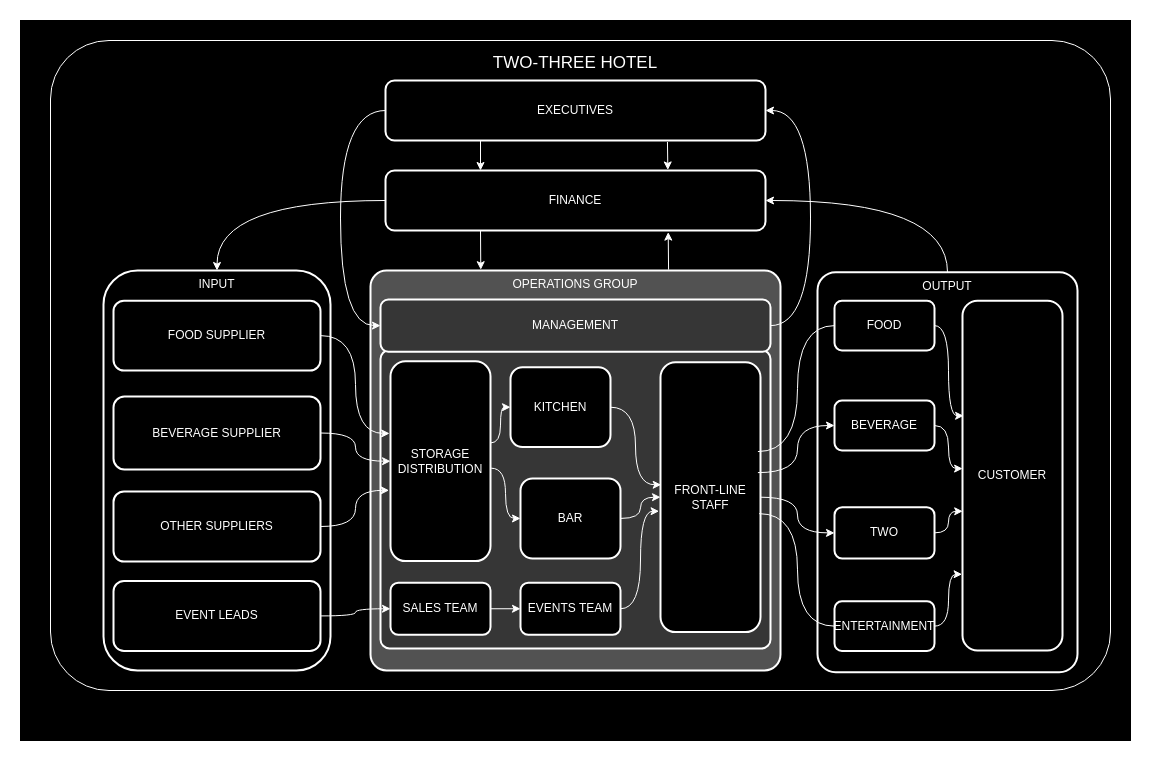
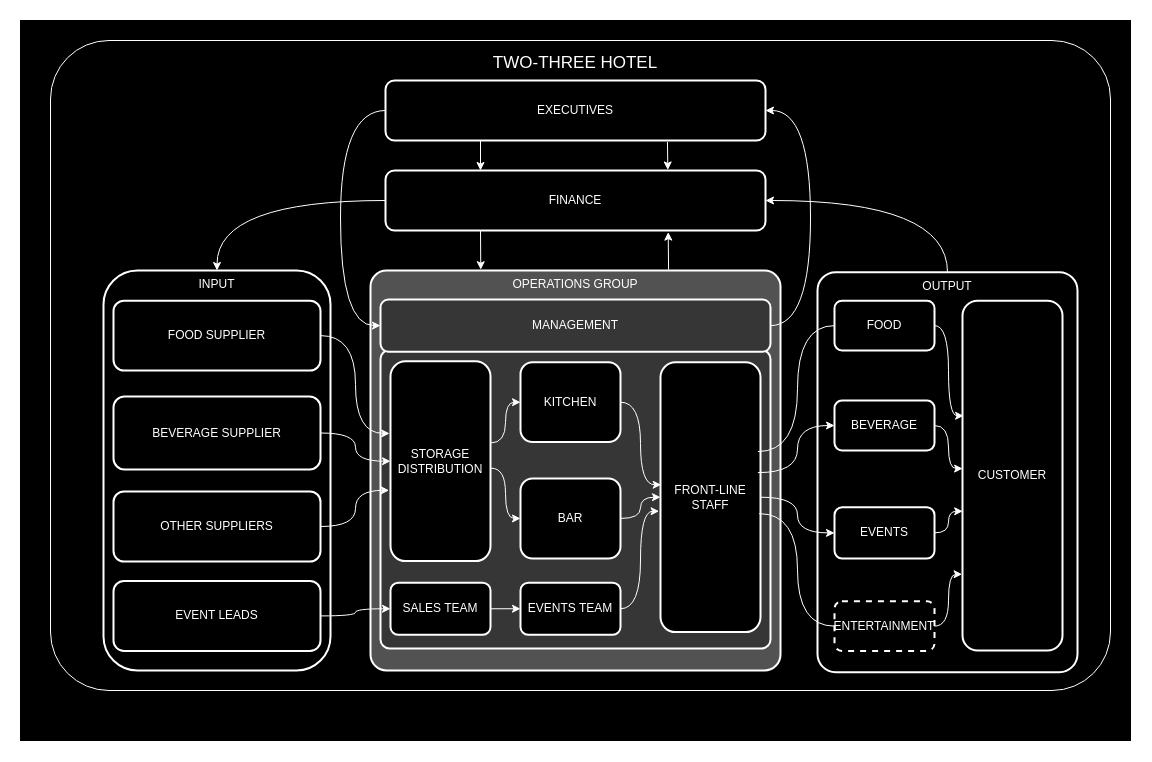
(561, 407) -> (571, 402)
(885, 533) -> (885, 533)
(885, 626) -> (885, 626)
